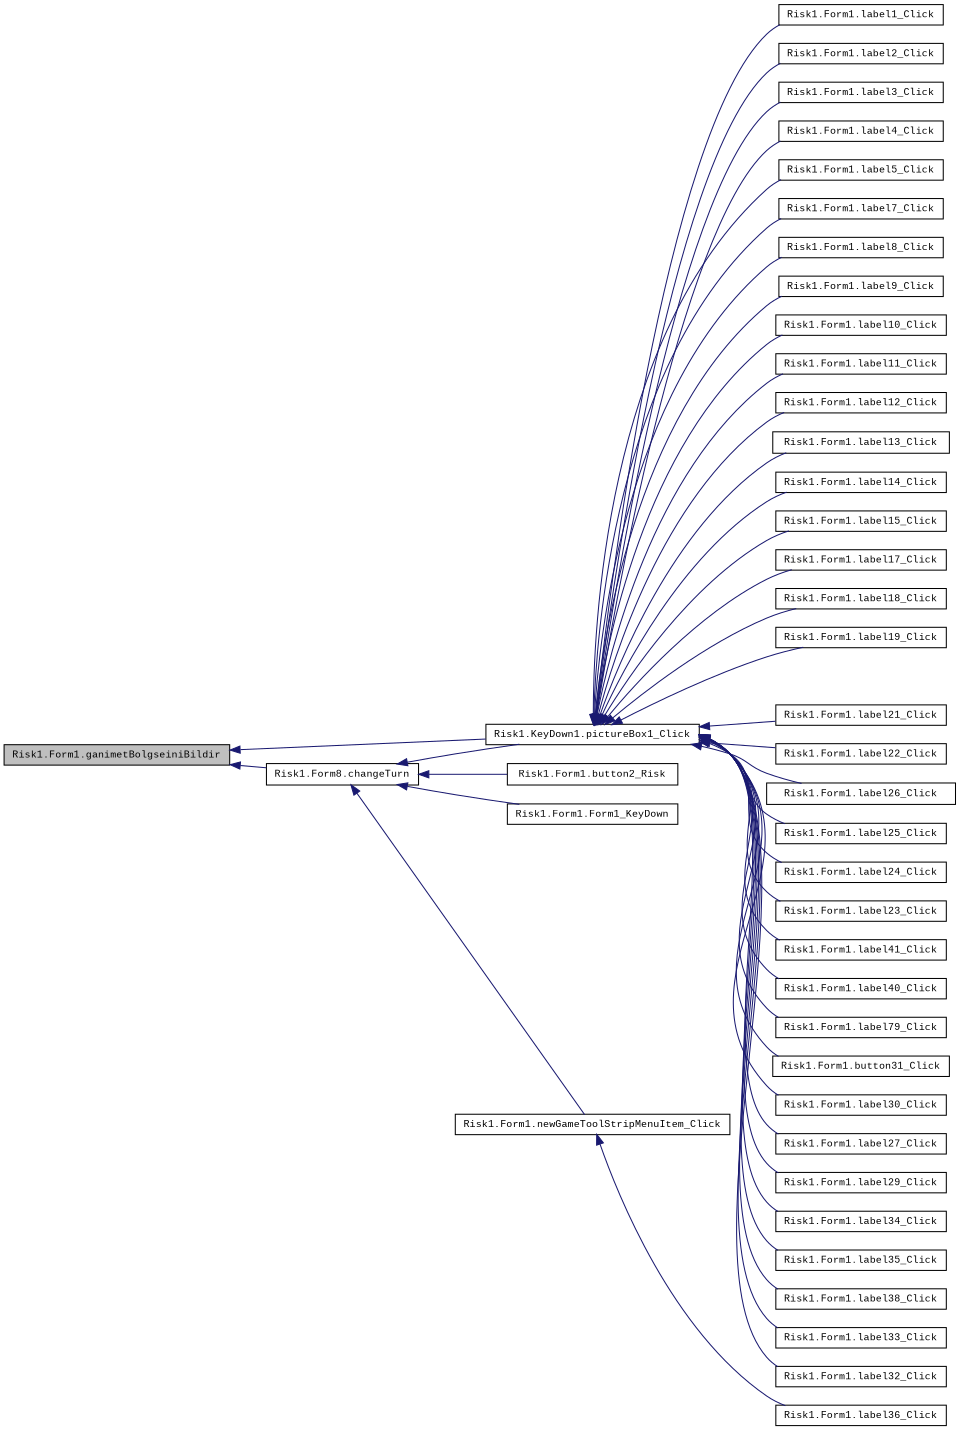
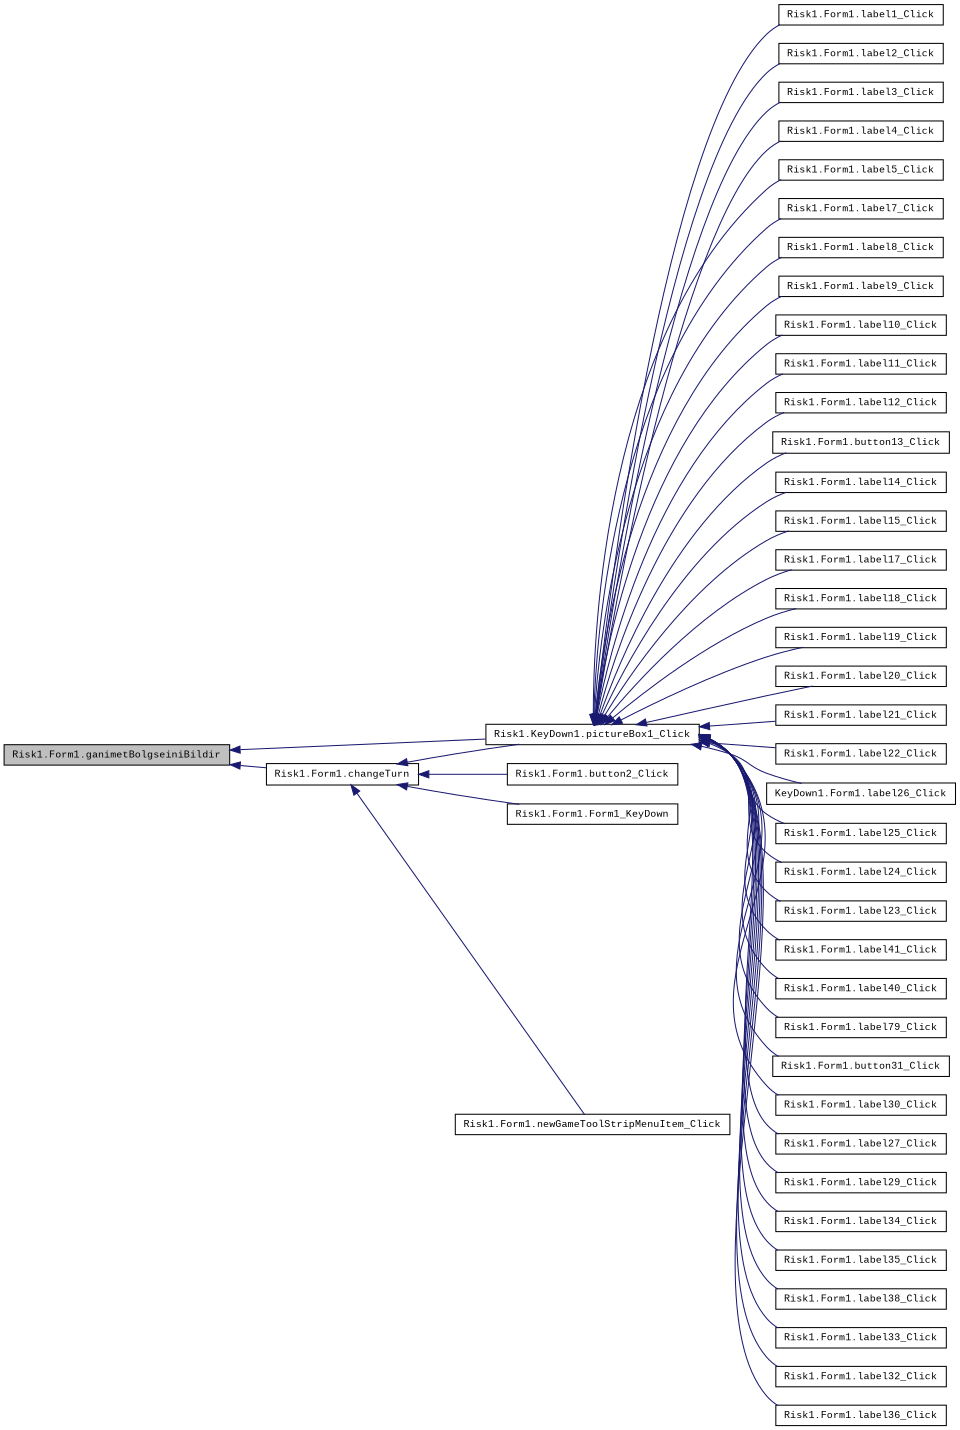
(861, 443) -> (861, 443)
none -> (861, 676)
(342, 774) -> (342, 774)
(593, 774) -> (593, 774)
(861, 794) -> (861, 794)
(671, 1291) -> (750, 1069)
